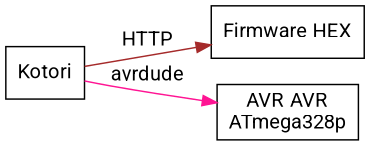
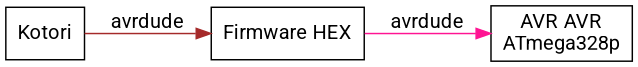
(148, 40) -> (148, 23)
(143, 91) -> (420, 34)
